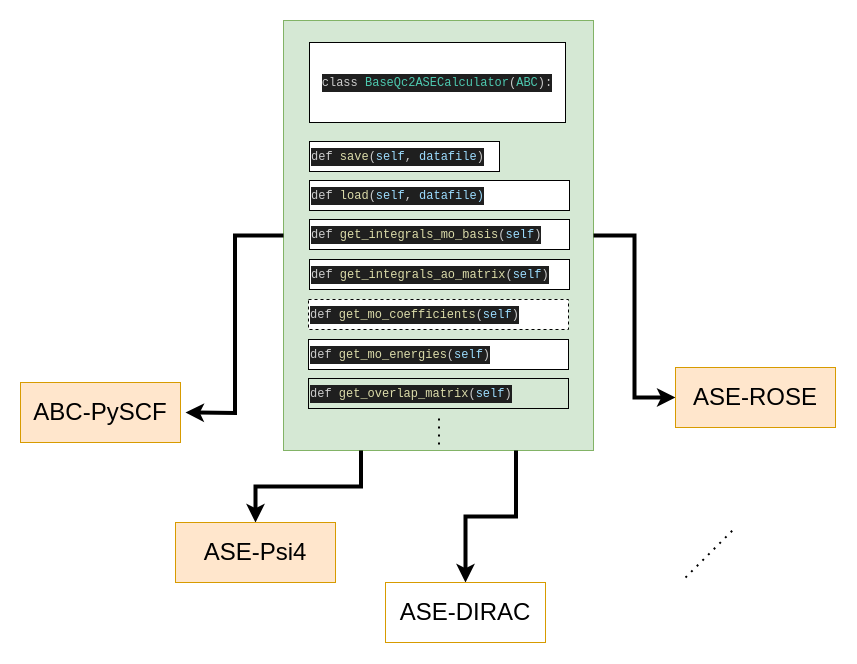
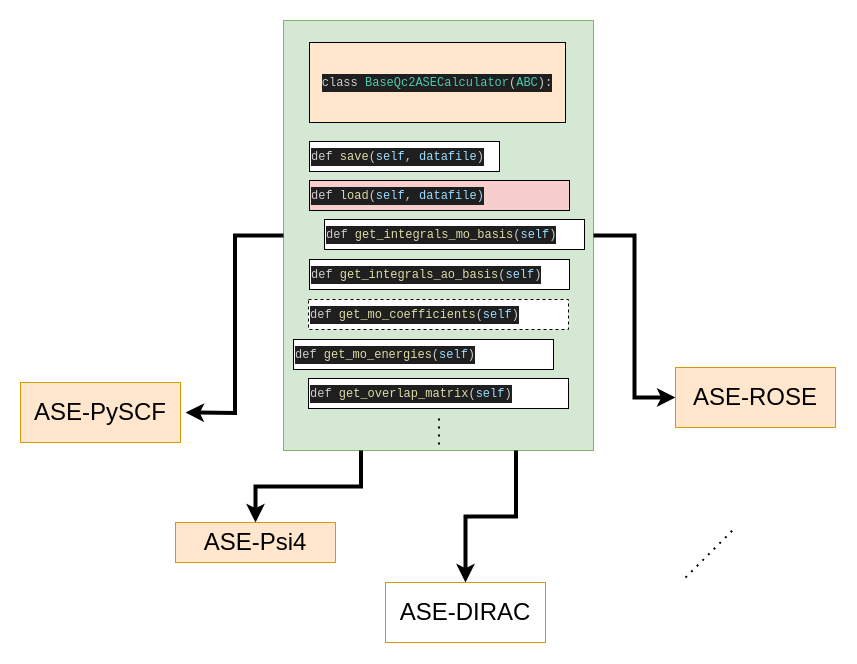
(438, 83) -> (438, 83)
(440, 196) -> (440, 196)
(440, 235) -> (455, 235)
(415, 275) -> (411, 275)
(439, 355) -> (424, 355)
(439, 394) -> (439, 394)
(101, 413) -> (101, 413)
(256, 553) -> (256, 543)
